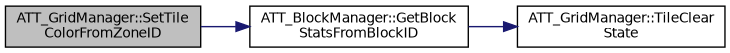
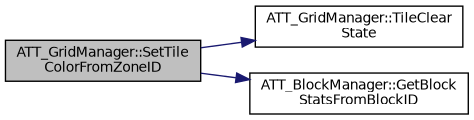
(486, 27) -> (221, 45)
